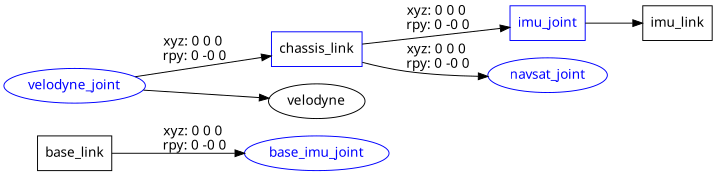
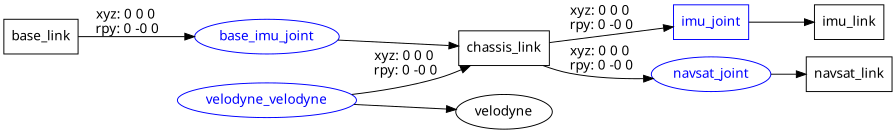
none -> (393, 43)
(317, 49) -> (504, 48)
none -> (849, 74)
(75, 86) -> (267, 100)
